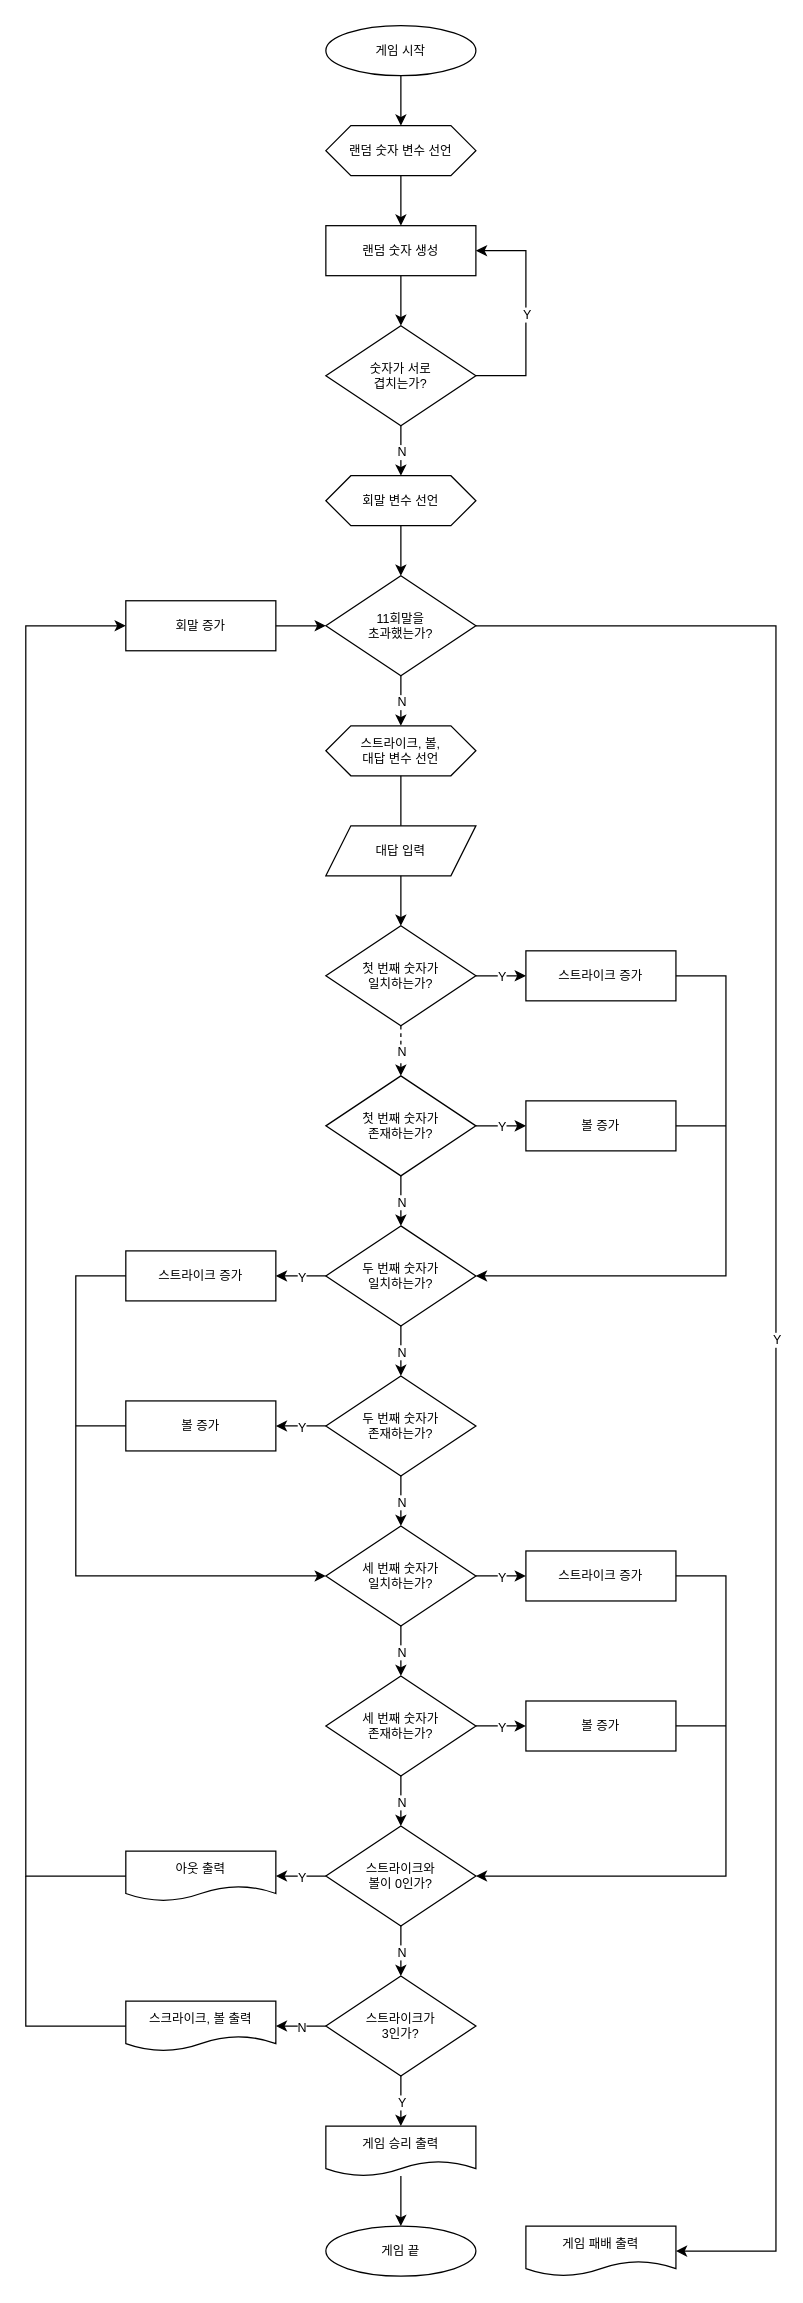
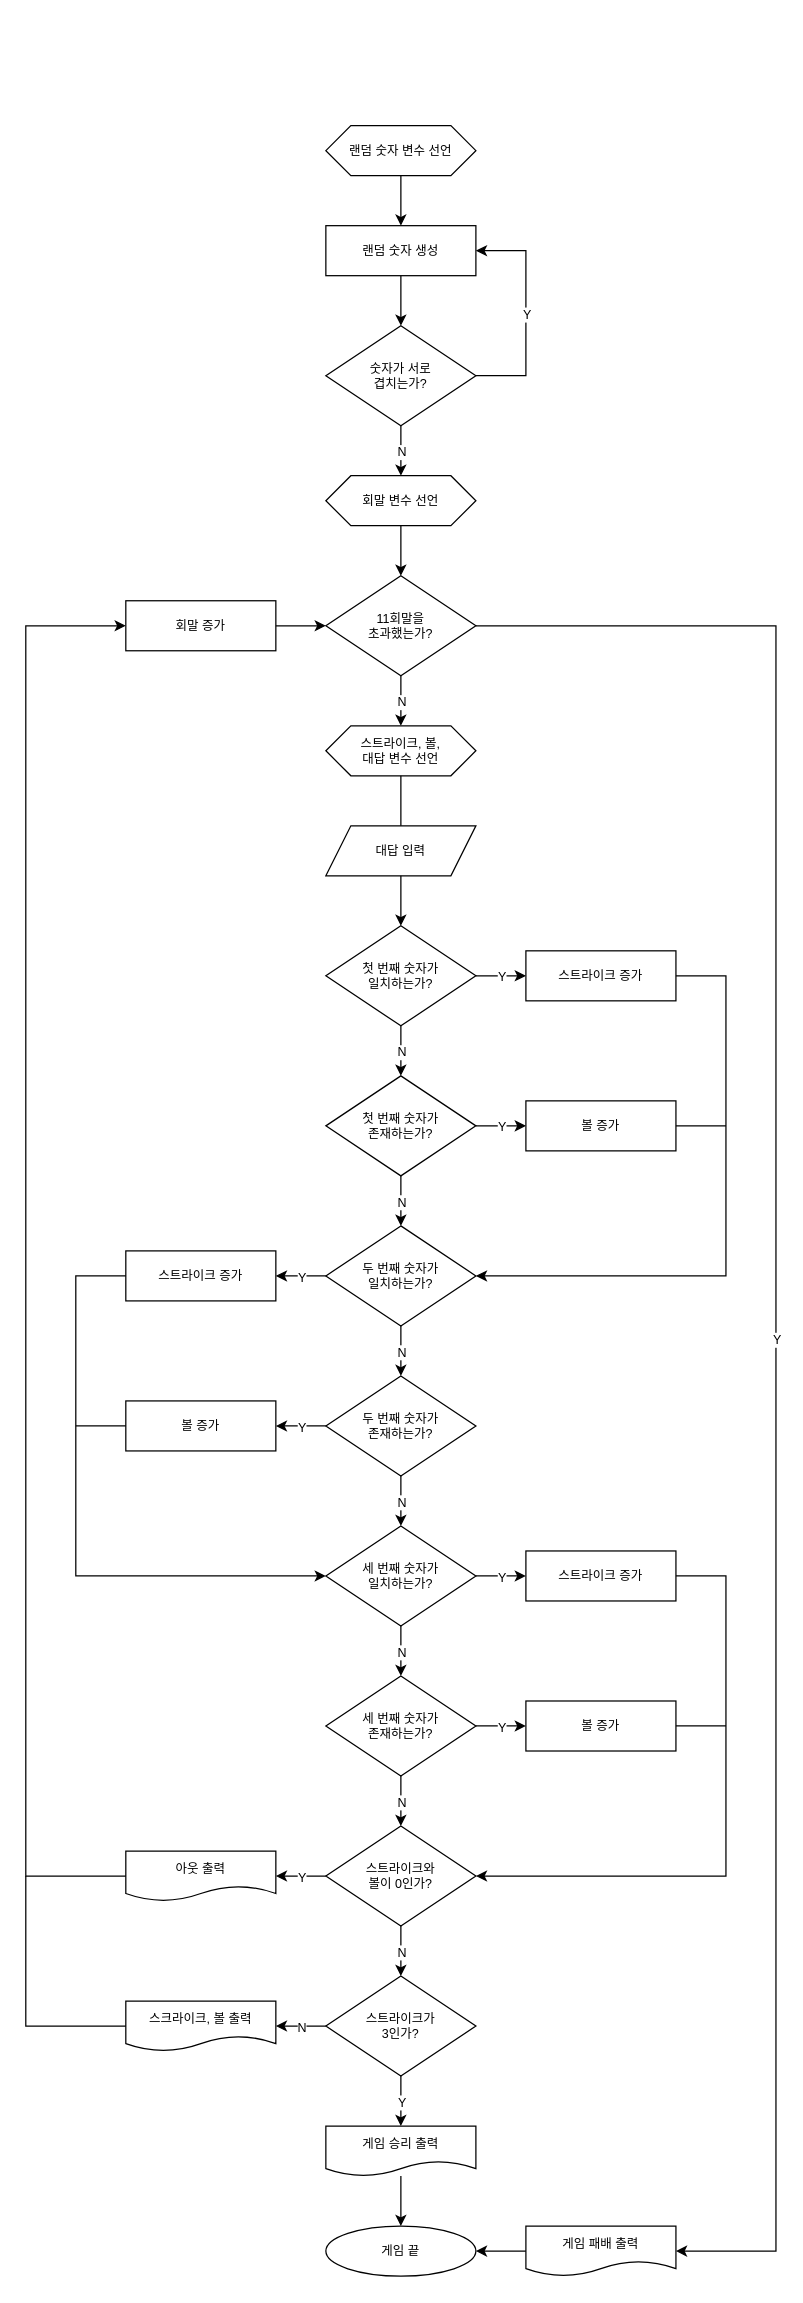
(401, 51) -> none
(401, 97) -> none
(401, 1035) -> (401, 1035)
none -> (505, 2251)
